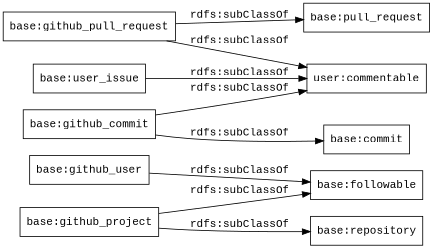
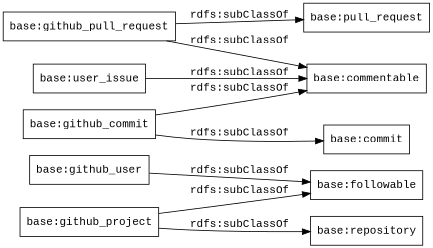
(367, 79) -> (367, 79)
